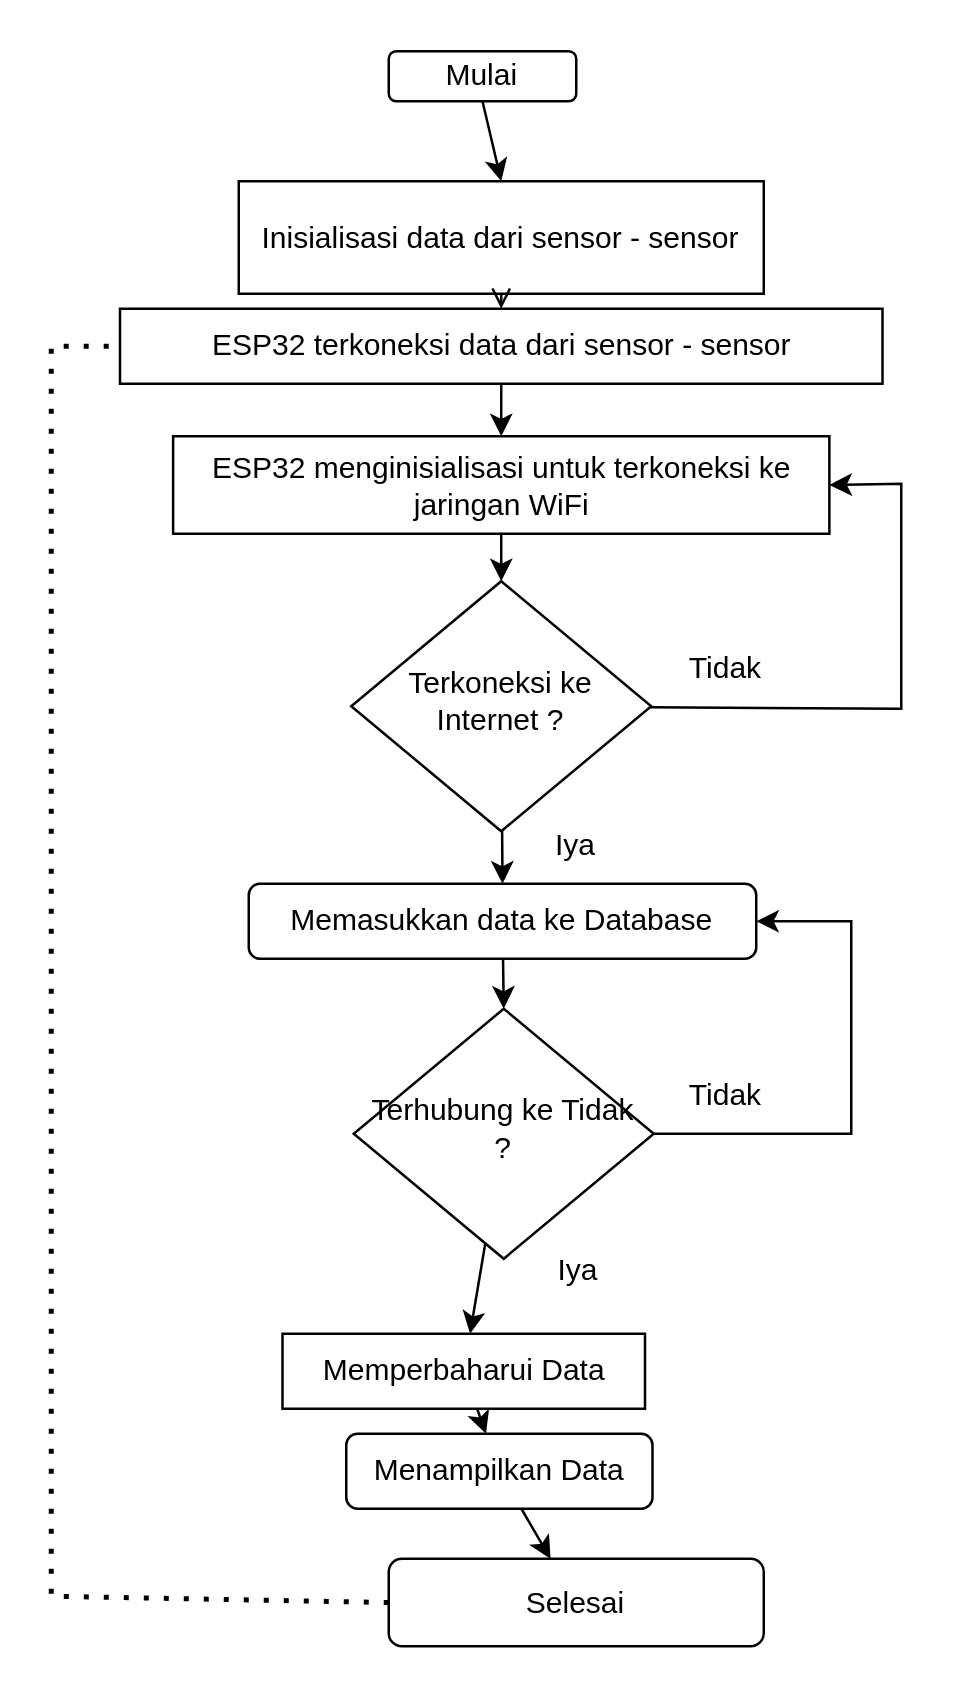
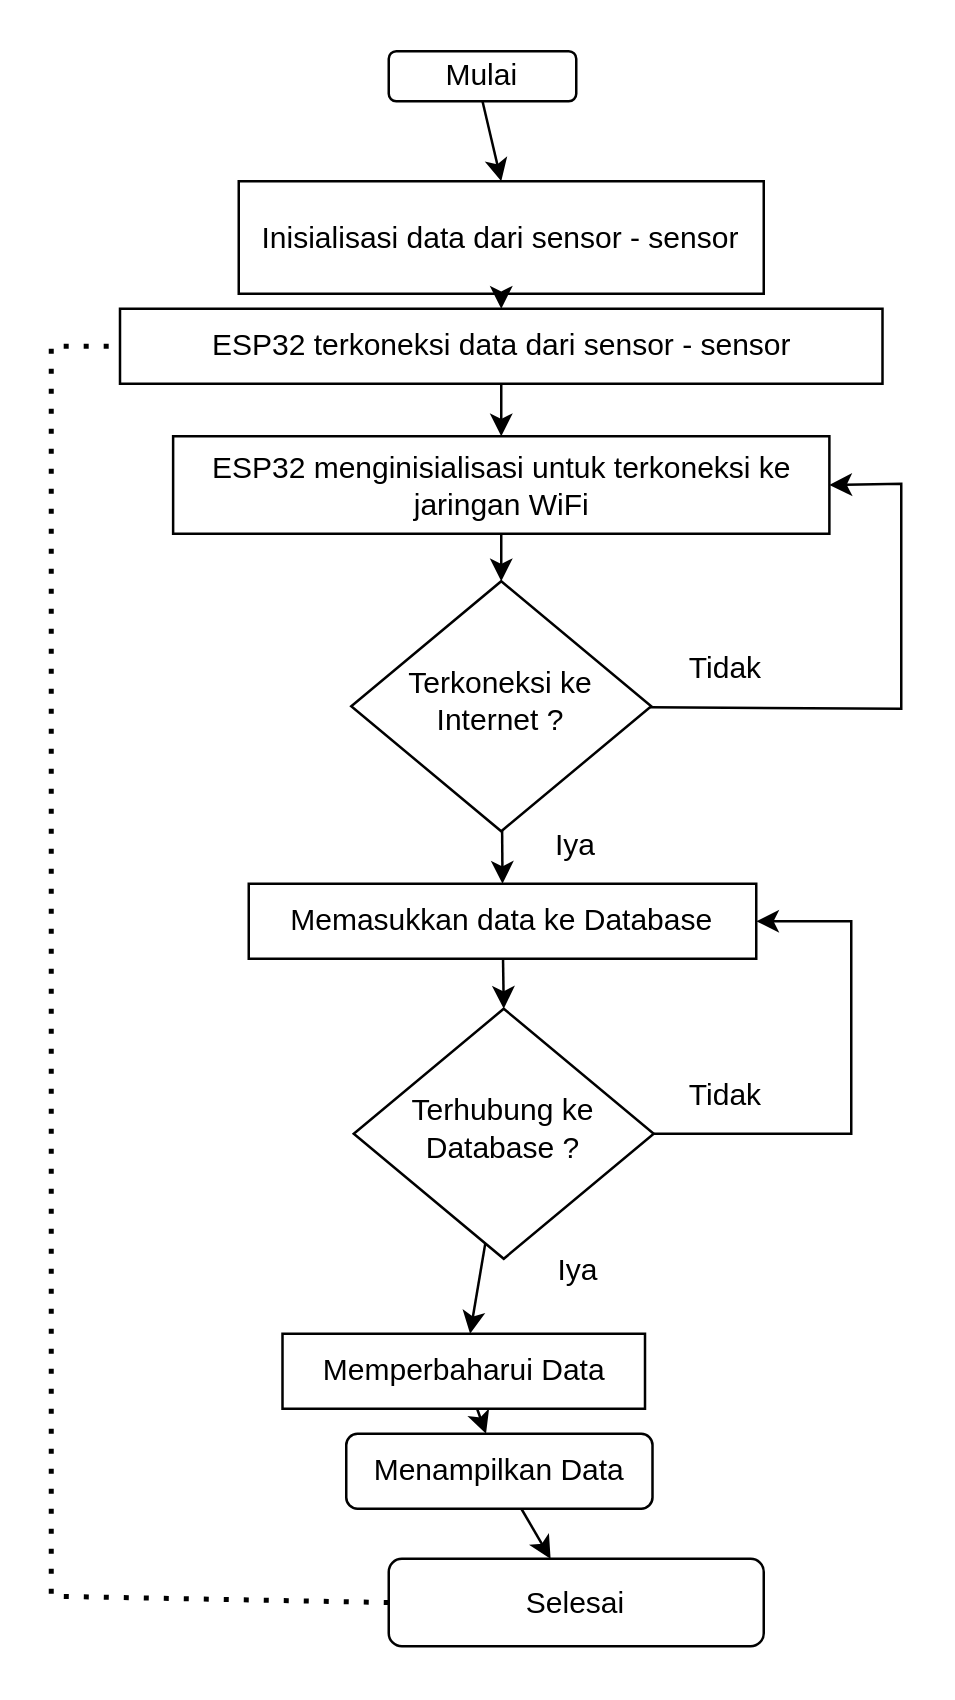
(501, 297) -> (501, 294)
(503, 921) -> (503, 921)
(504, 1129) -> (504, 1129)
